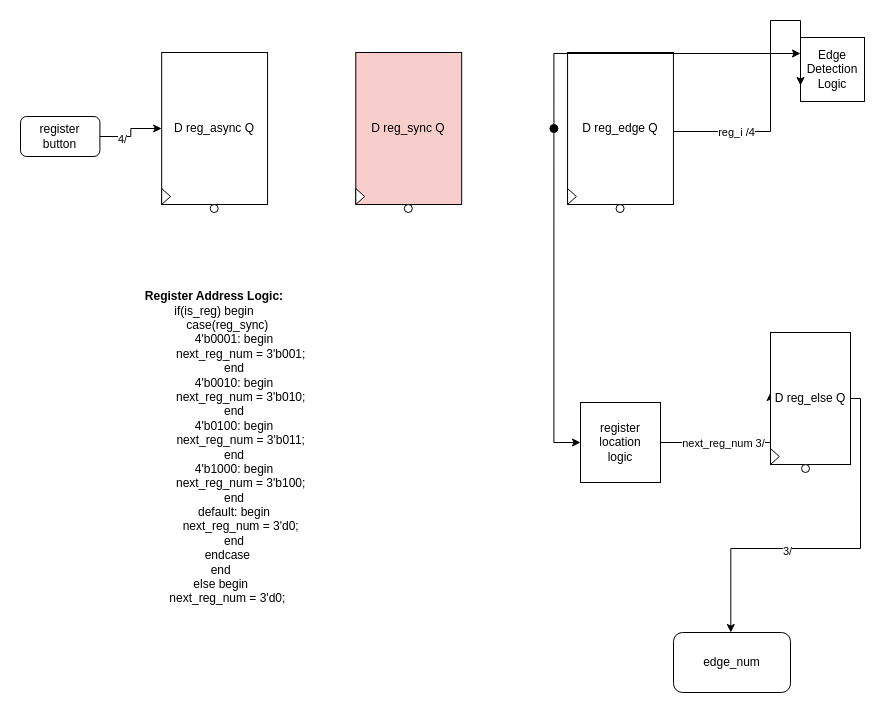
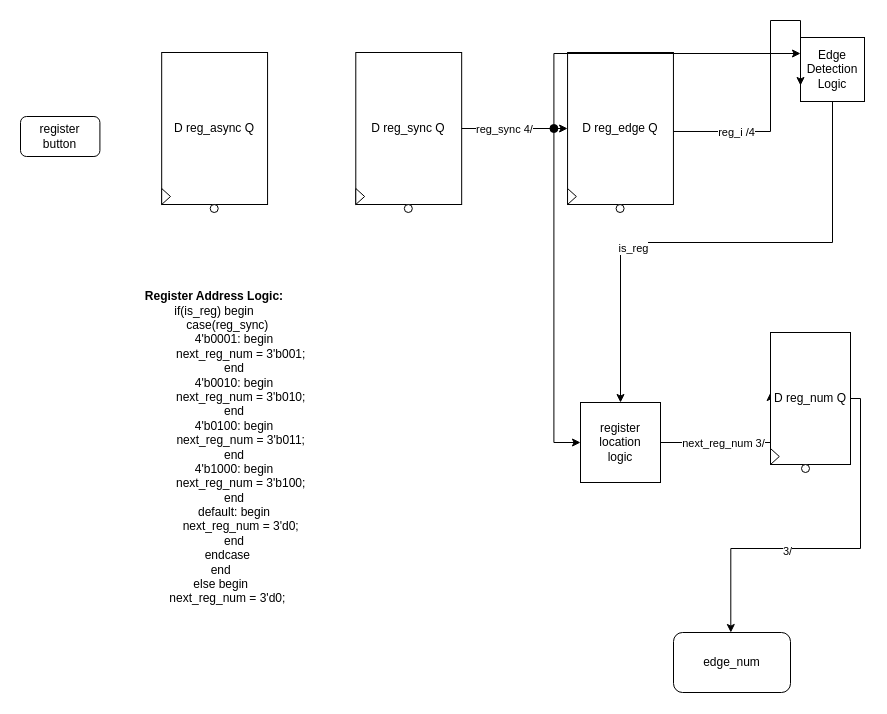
(409, 129) -> (409, 129)
none -> (511, 129)
(131, 136) -> none
none -> (810, 243)
(811, 399) -> (811, 399)
